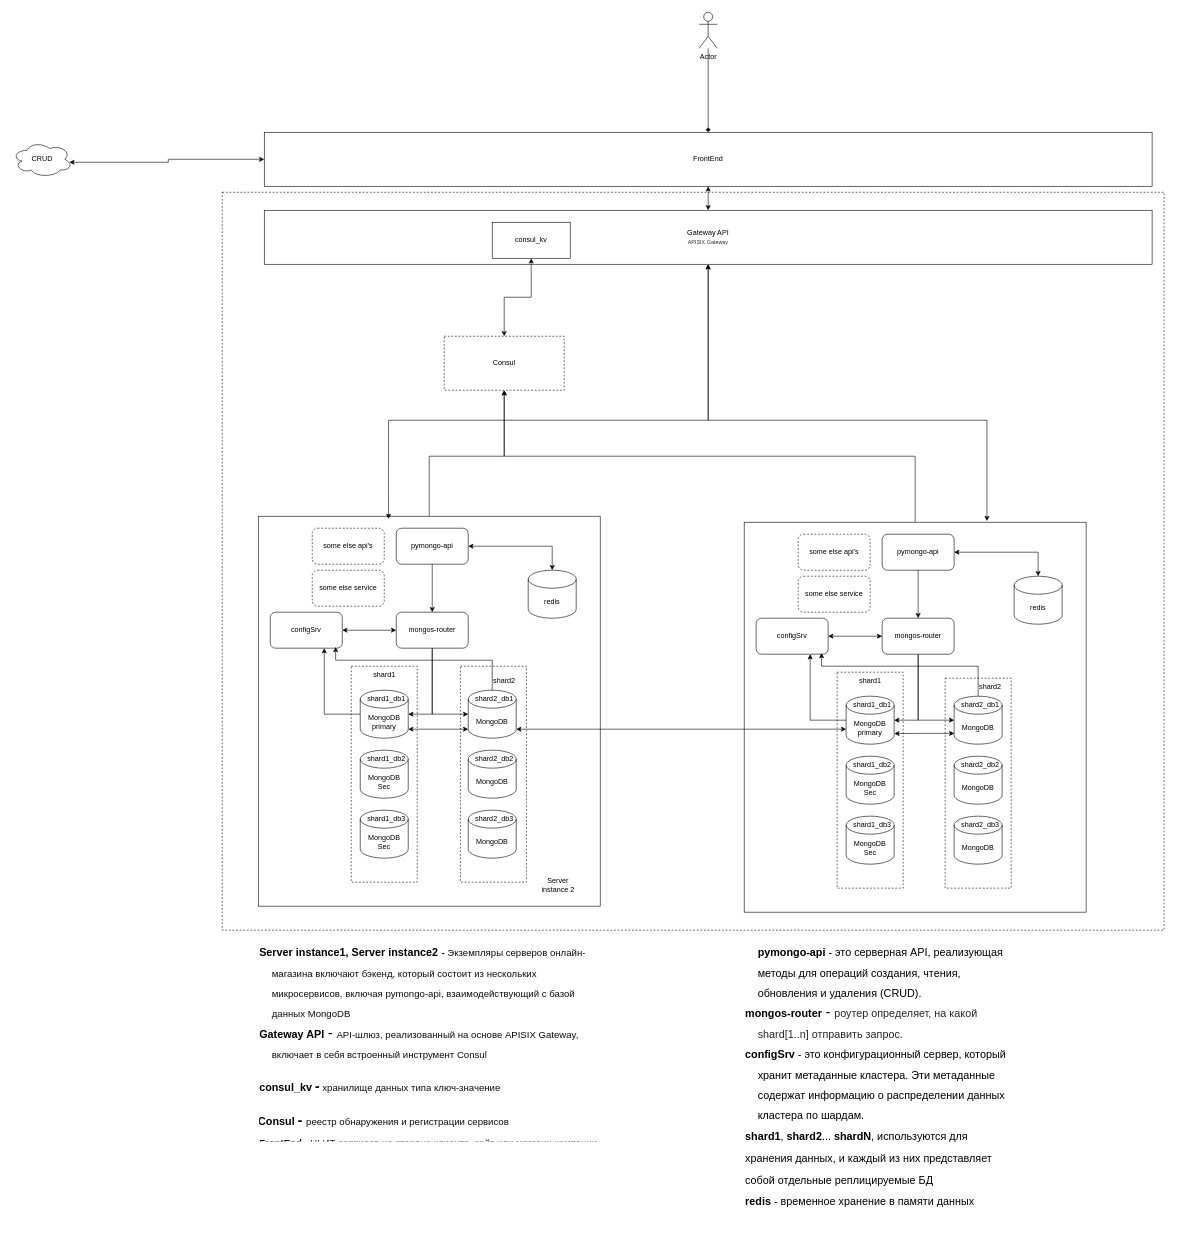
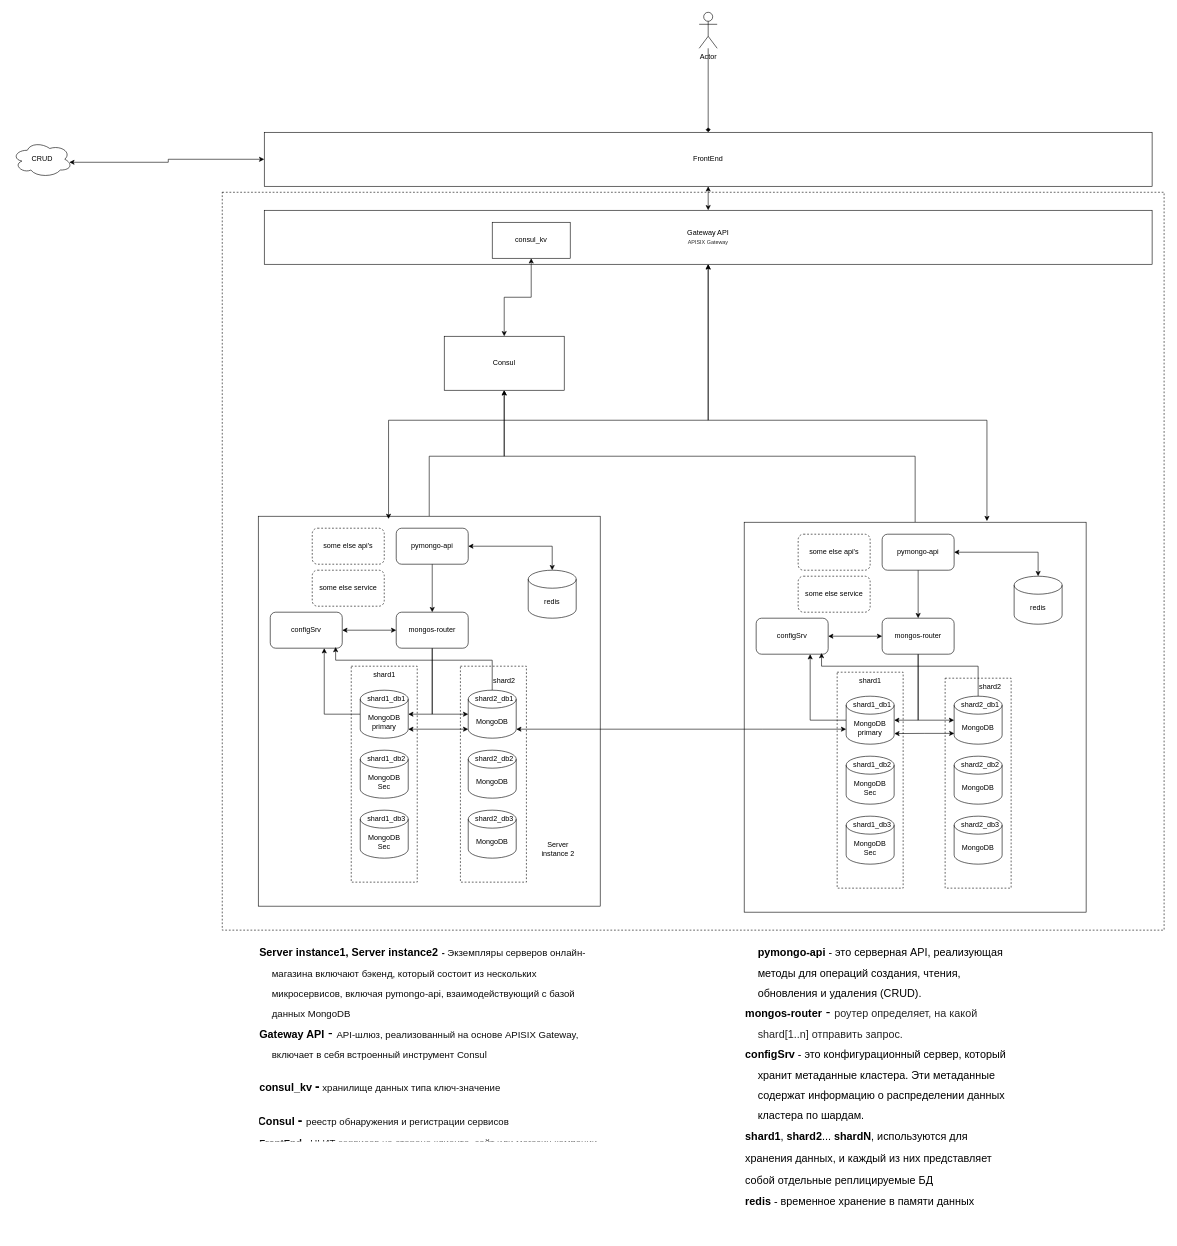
(504, 363) -> (504, 363)
(558, 885) -> (558, 849)
